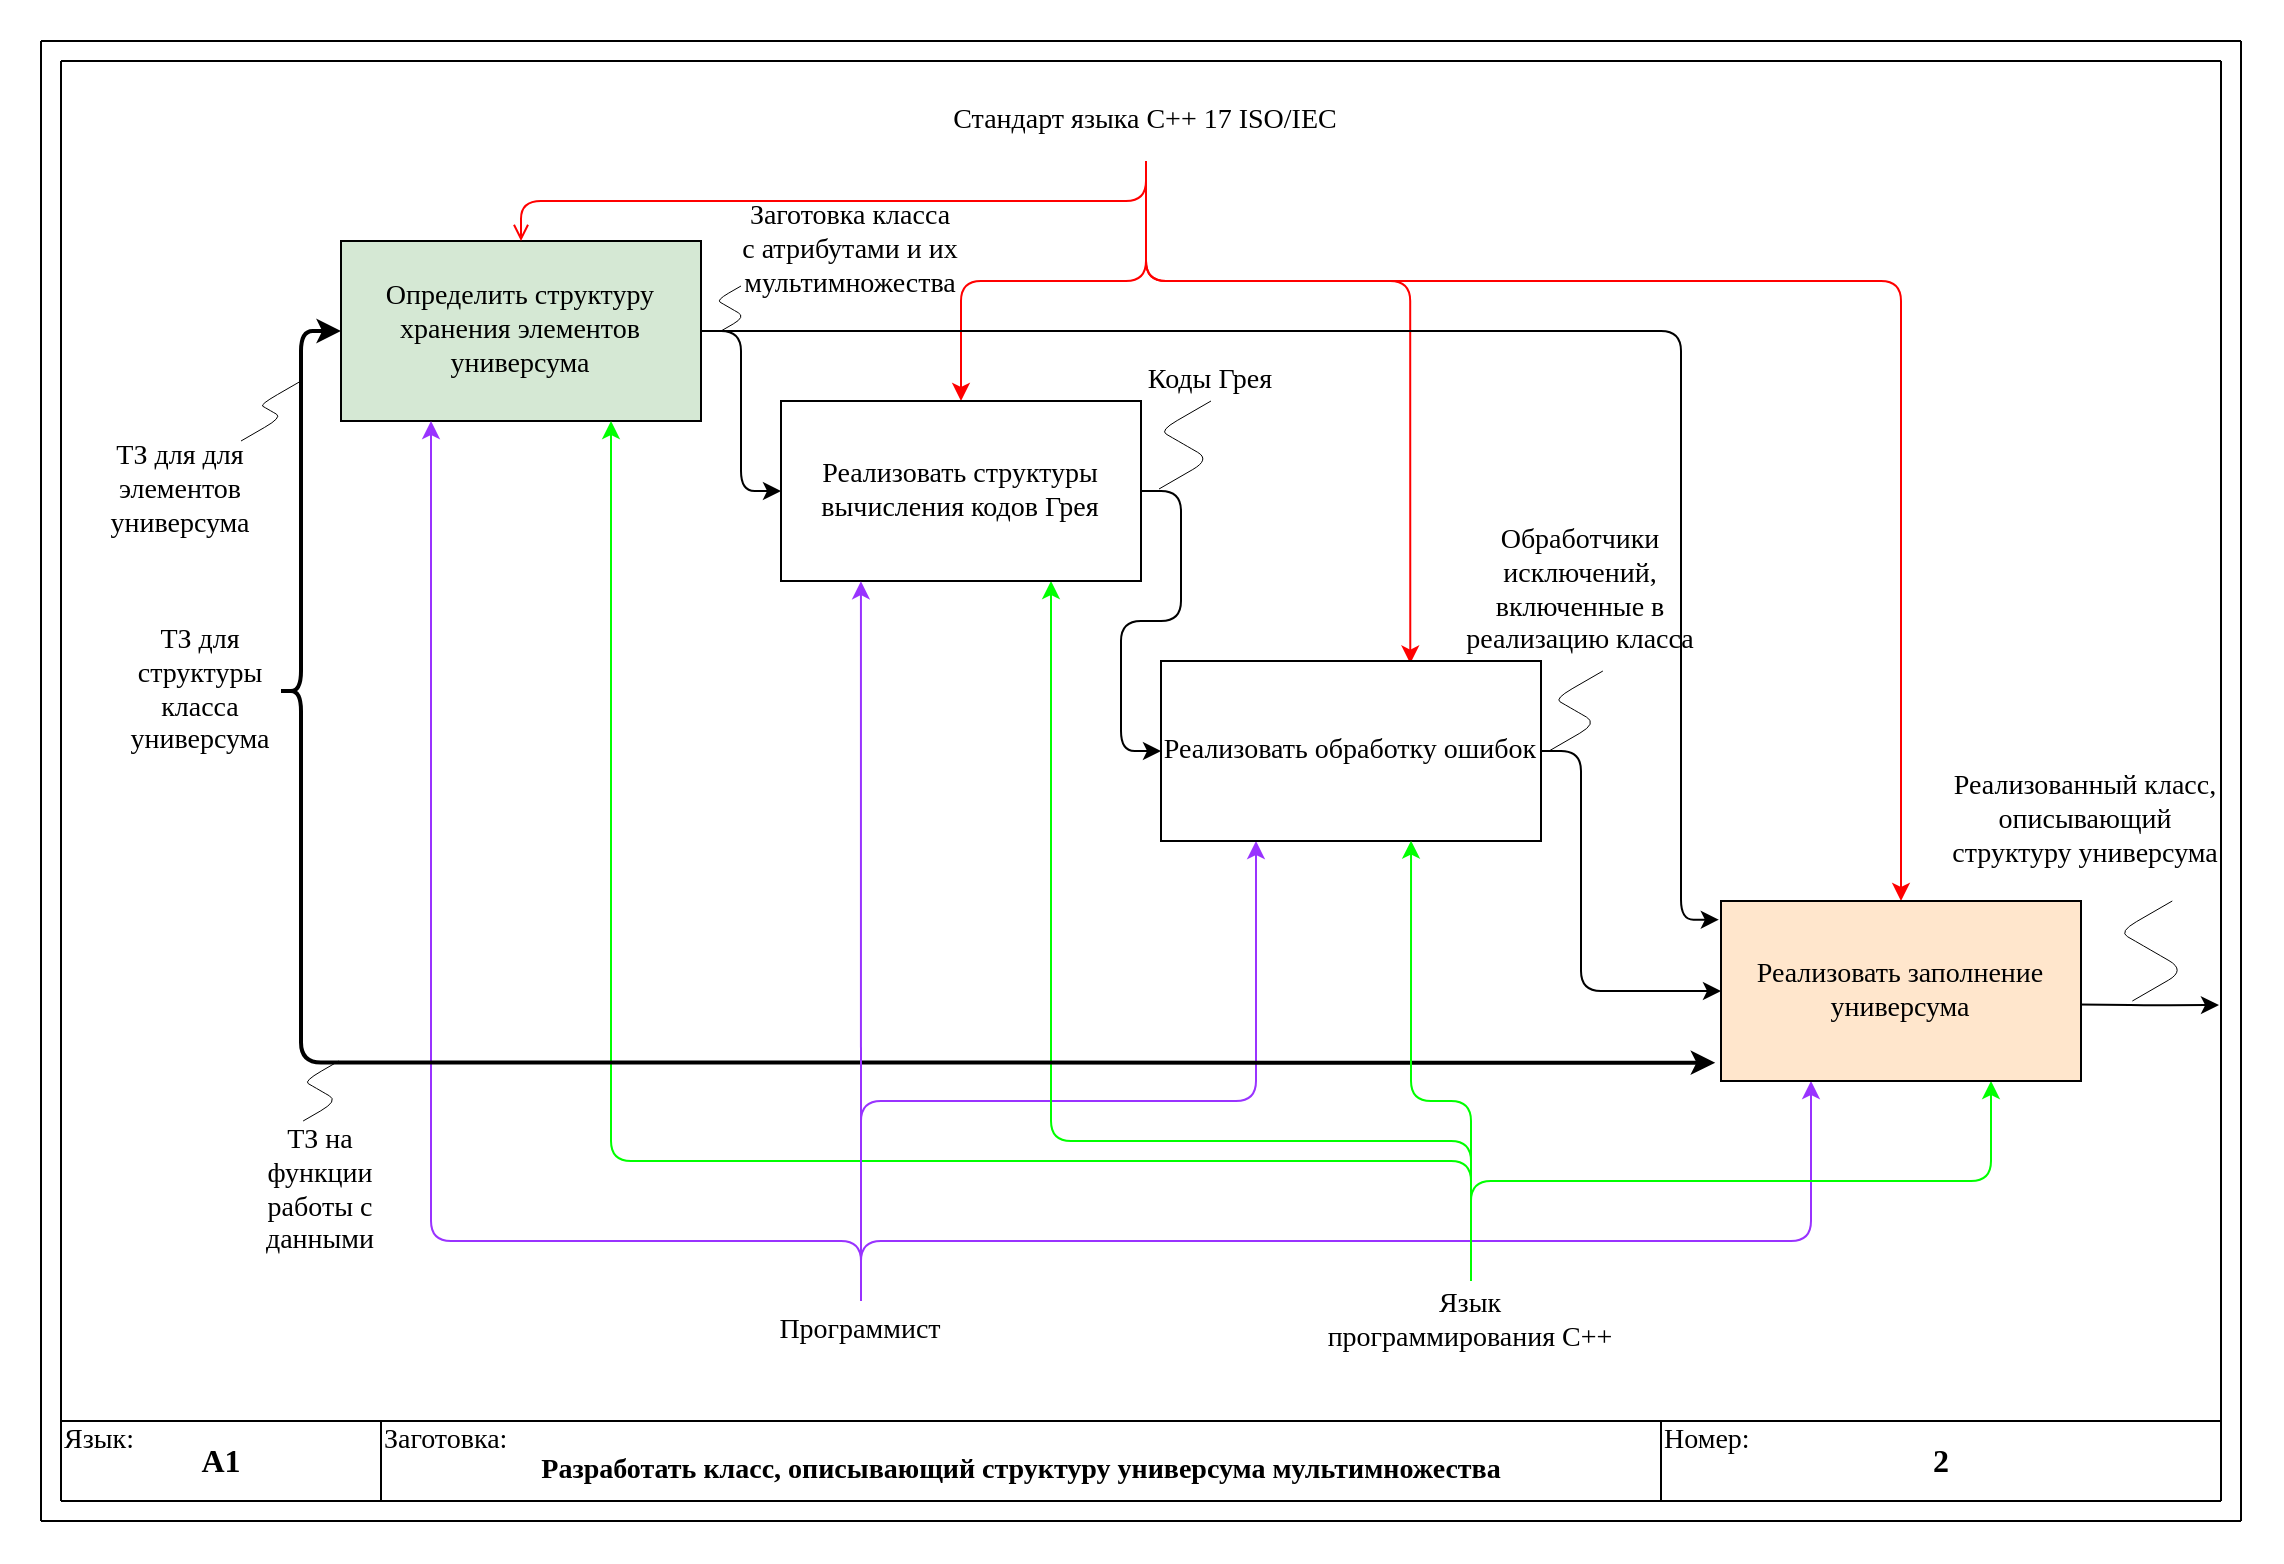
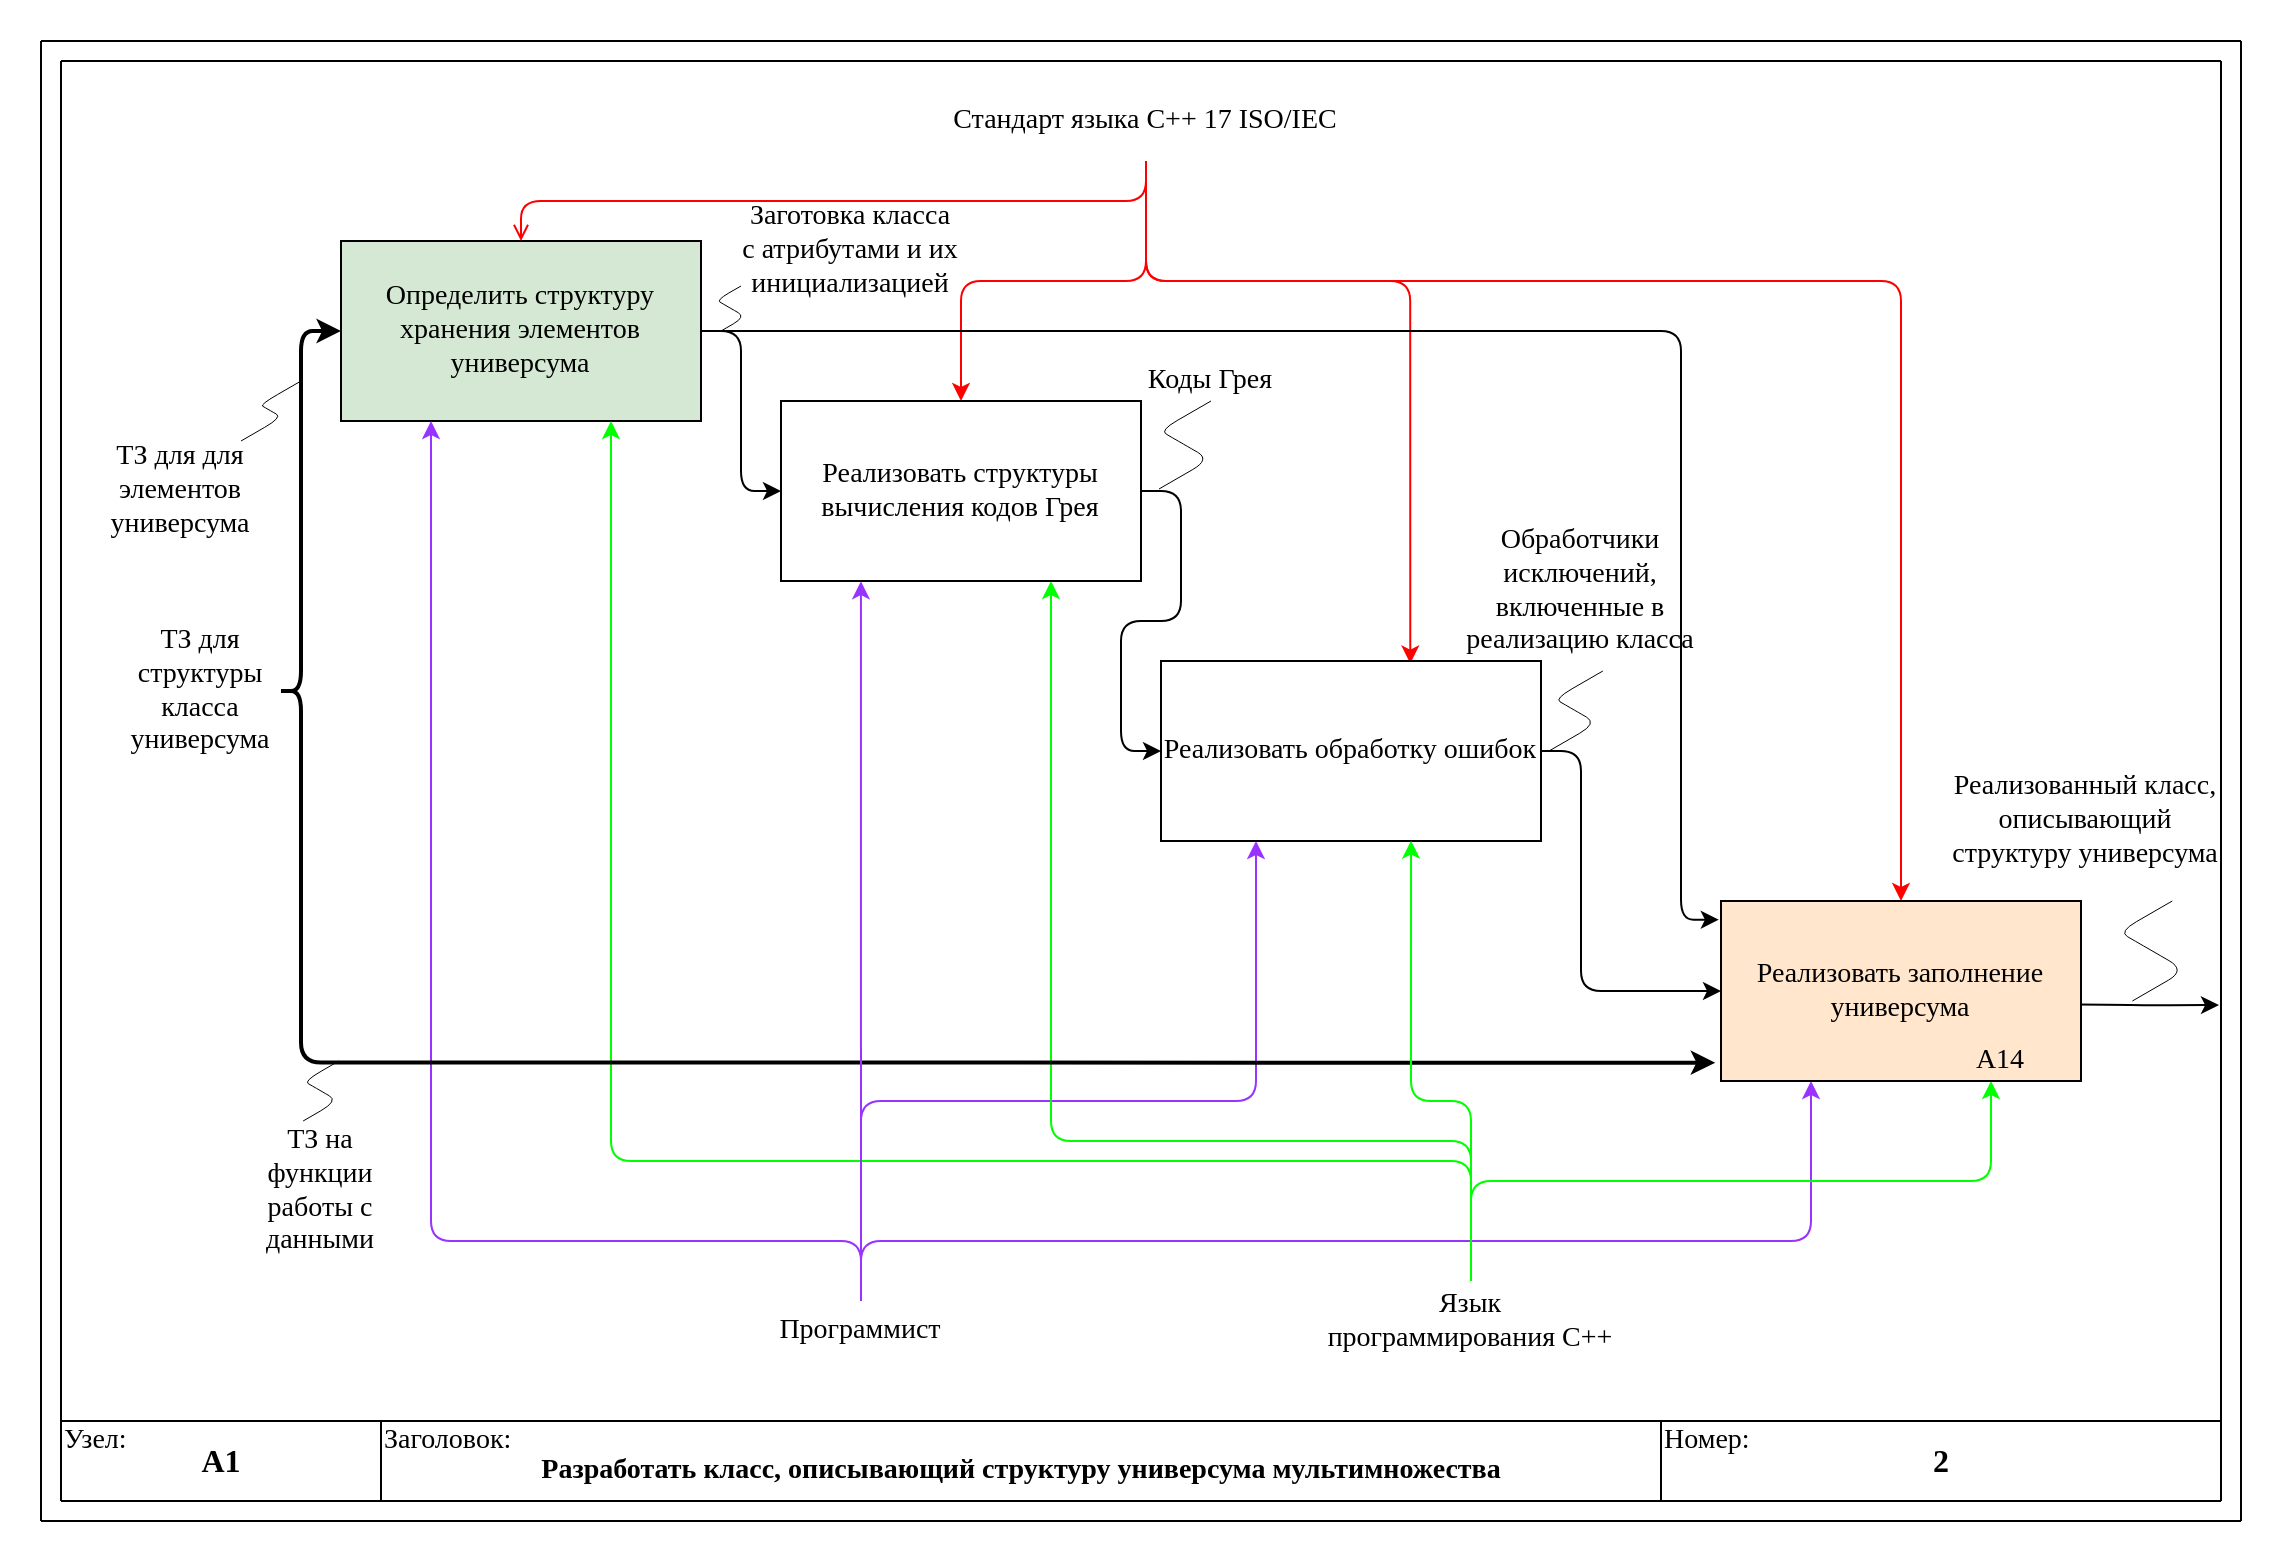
(851, 251) -> (851, 251)
none -> (2001, 1061)
(95, 1441) -> (95, 1441)
(449, 1441) -> (449, 1441)
